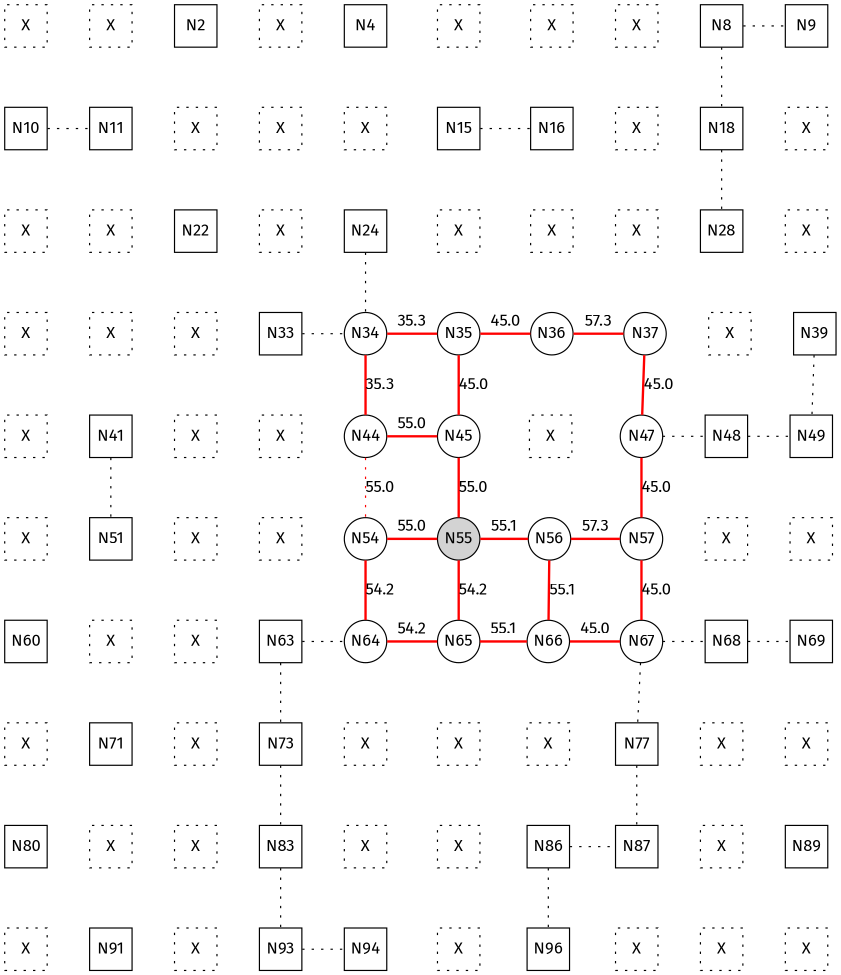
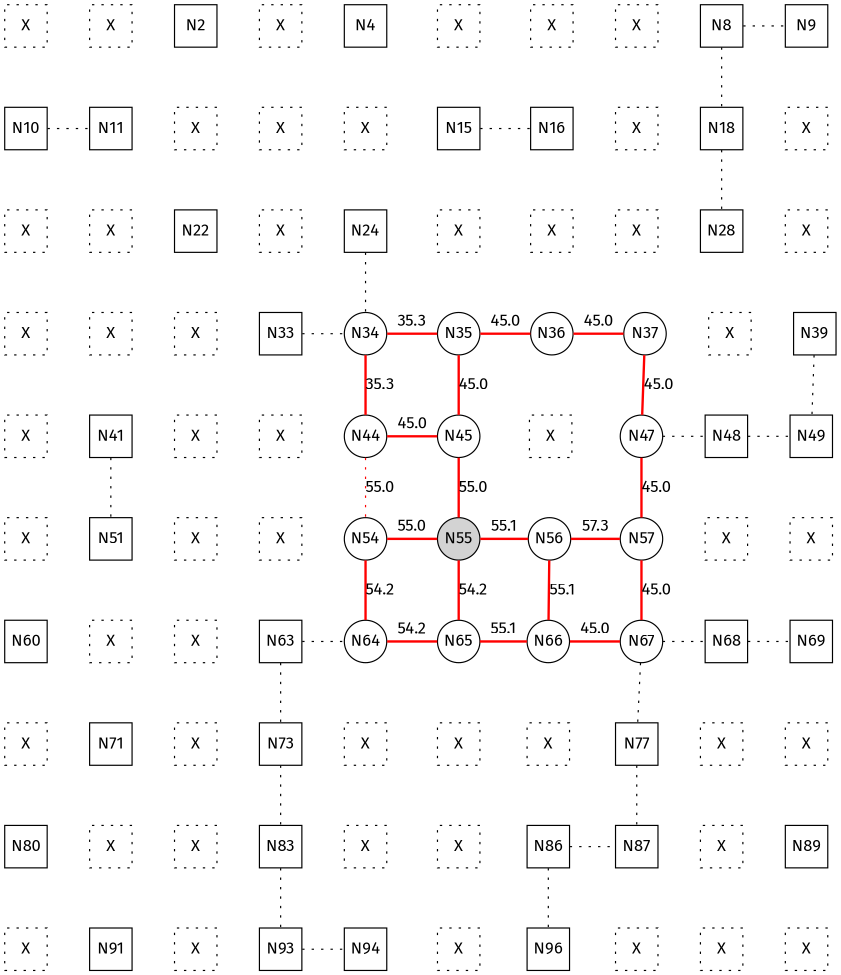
(598, 321) -> (598, 321)
(412, 424) -> (412, 424)
